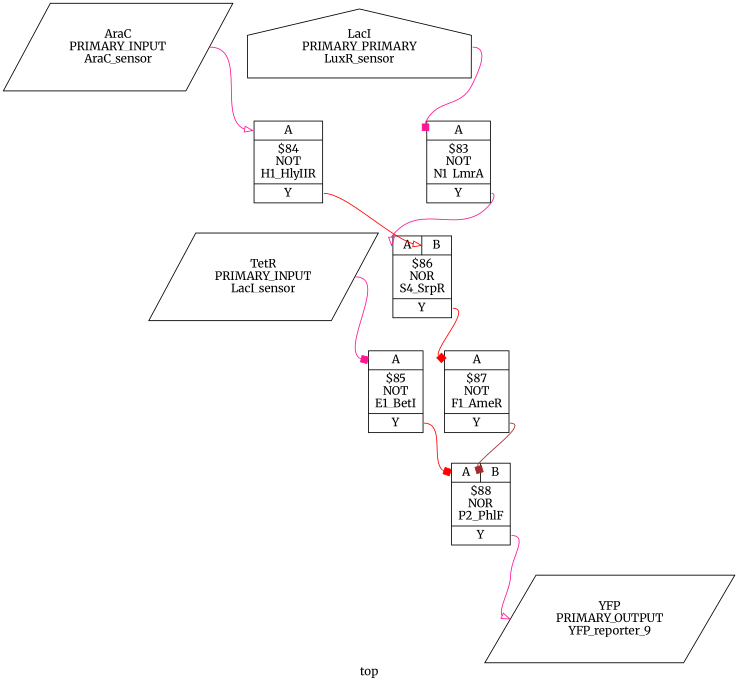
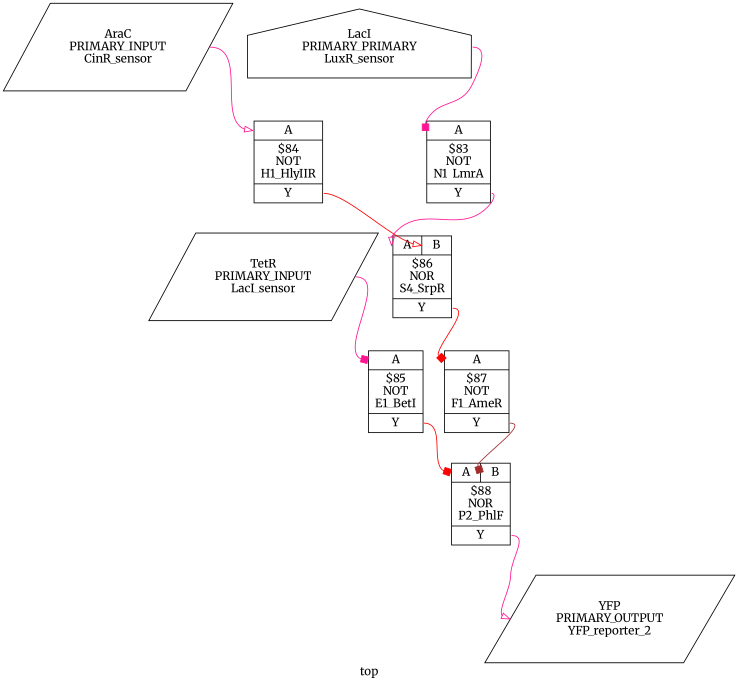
(118, 47) -> (118, 47)
(610, 619) -> (610, 619)
